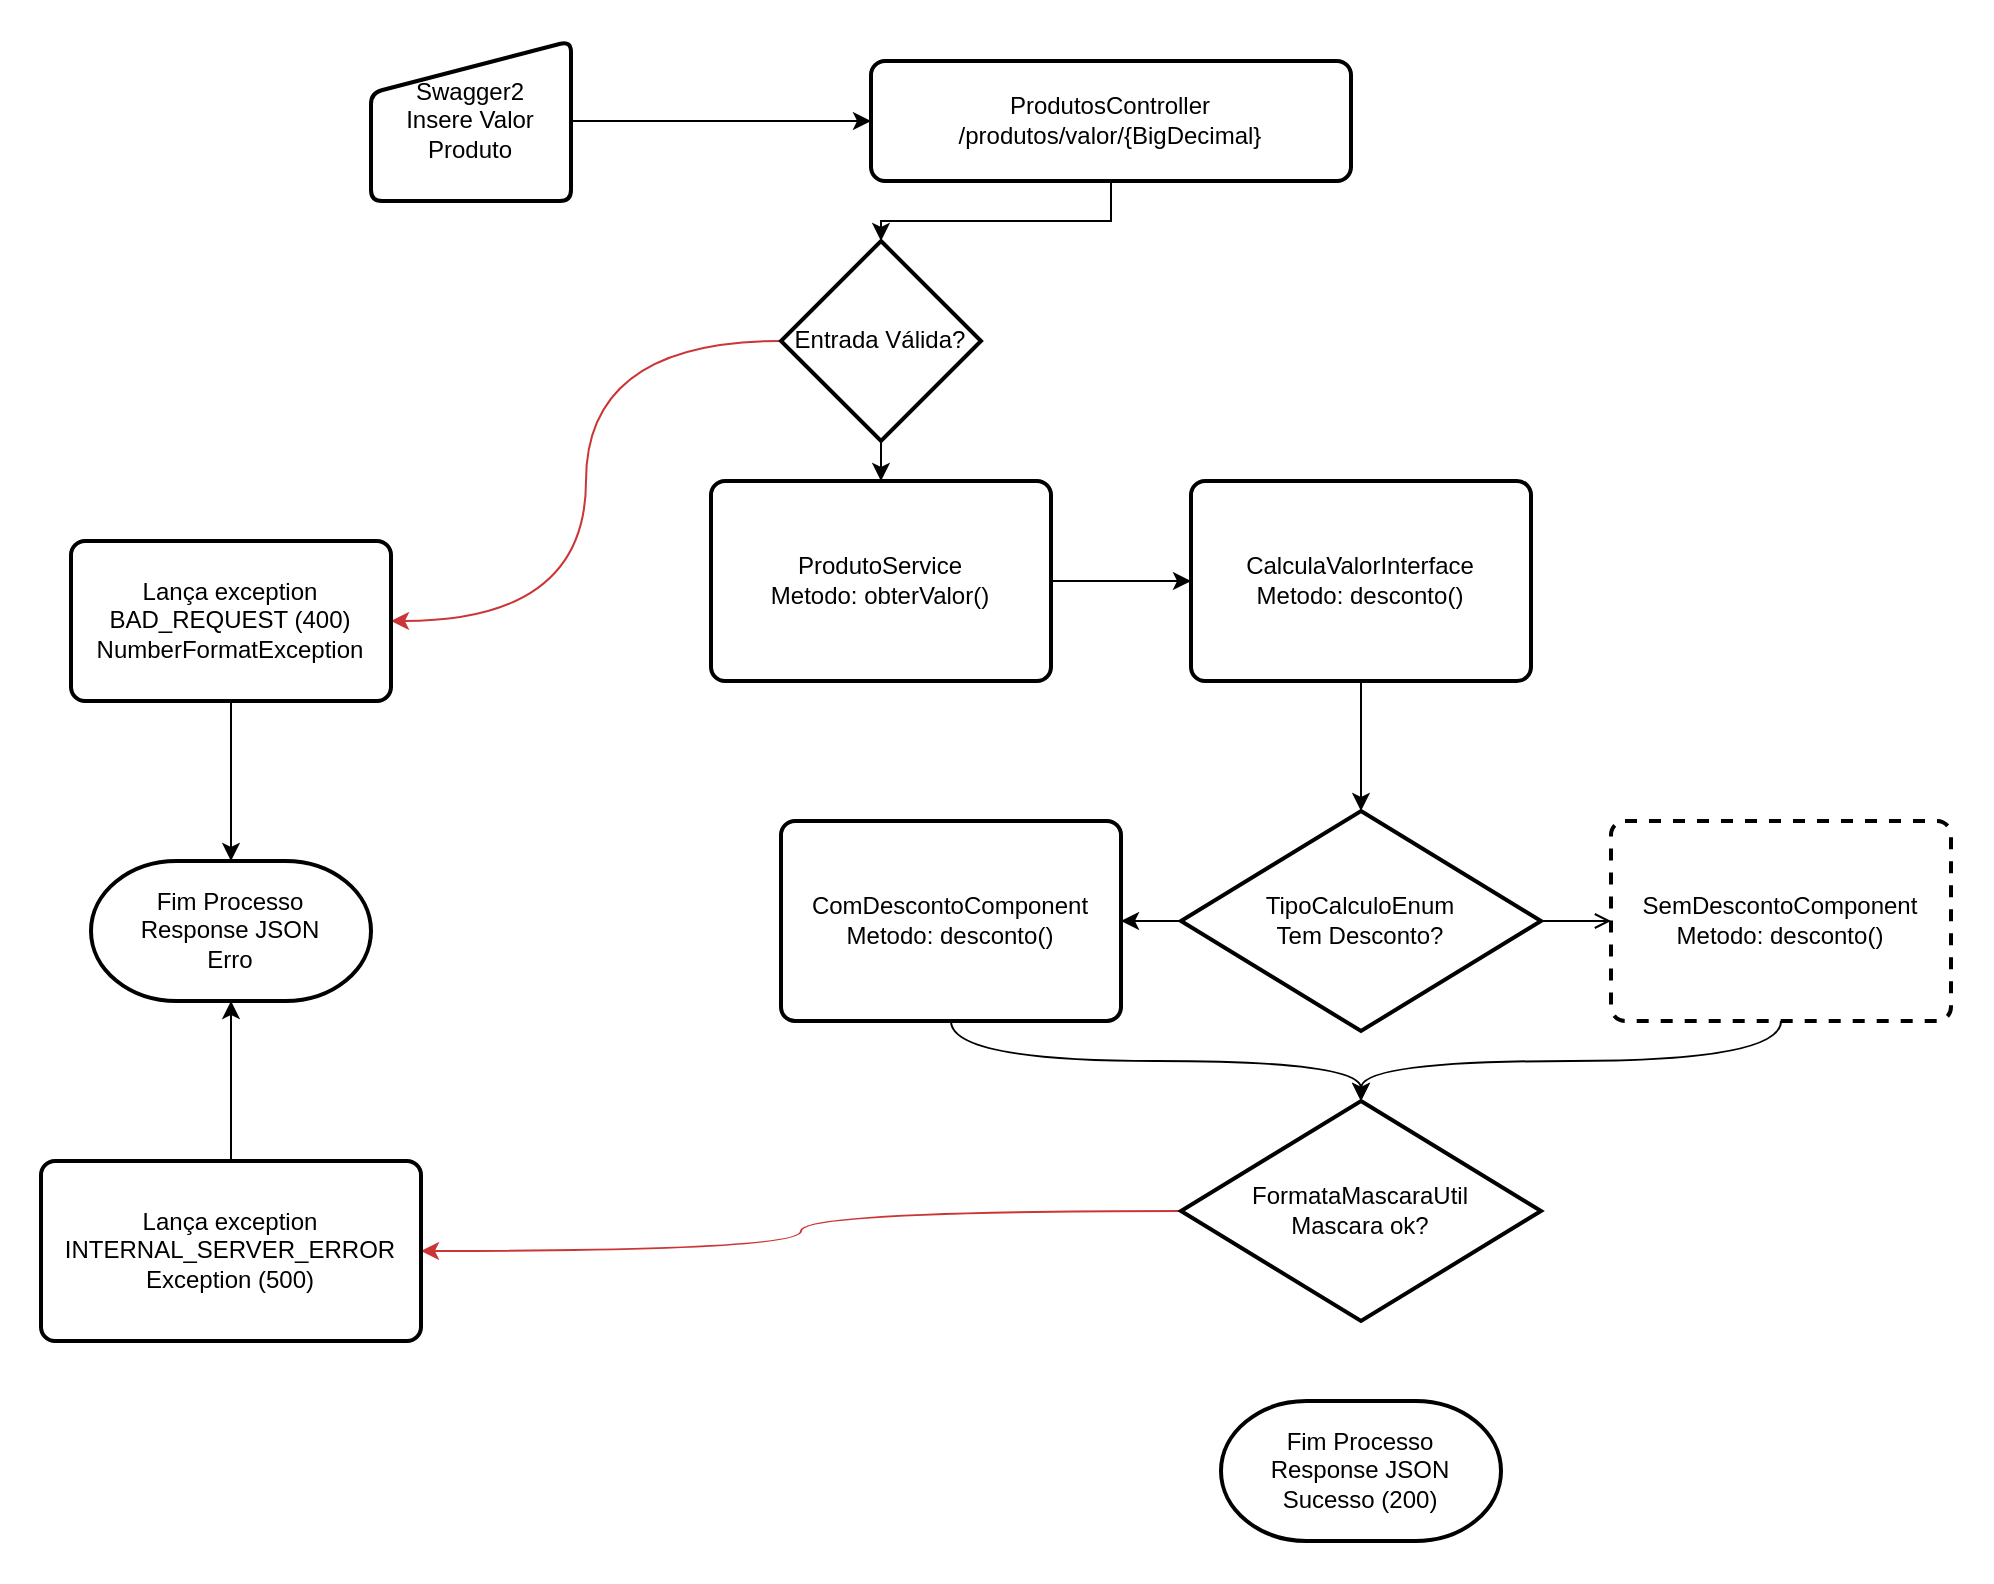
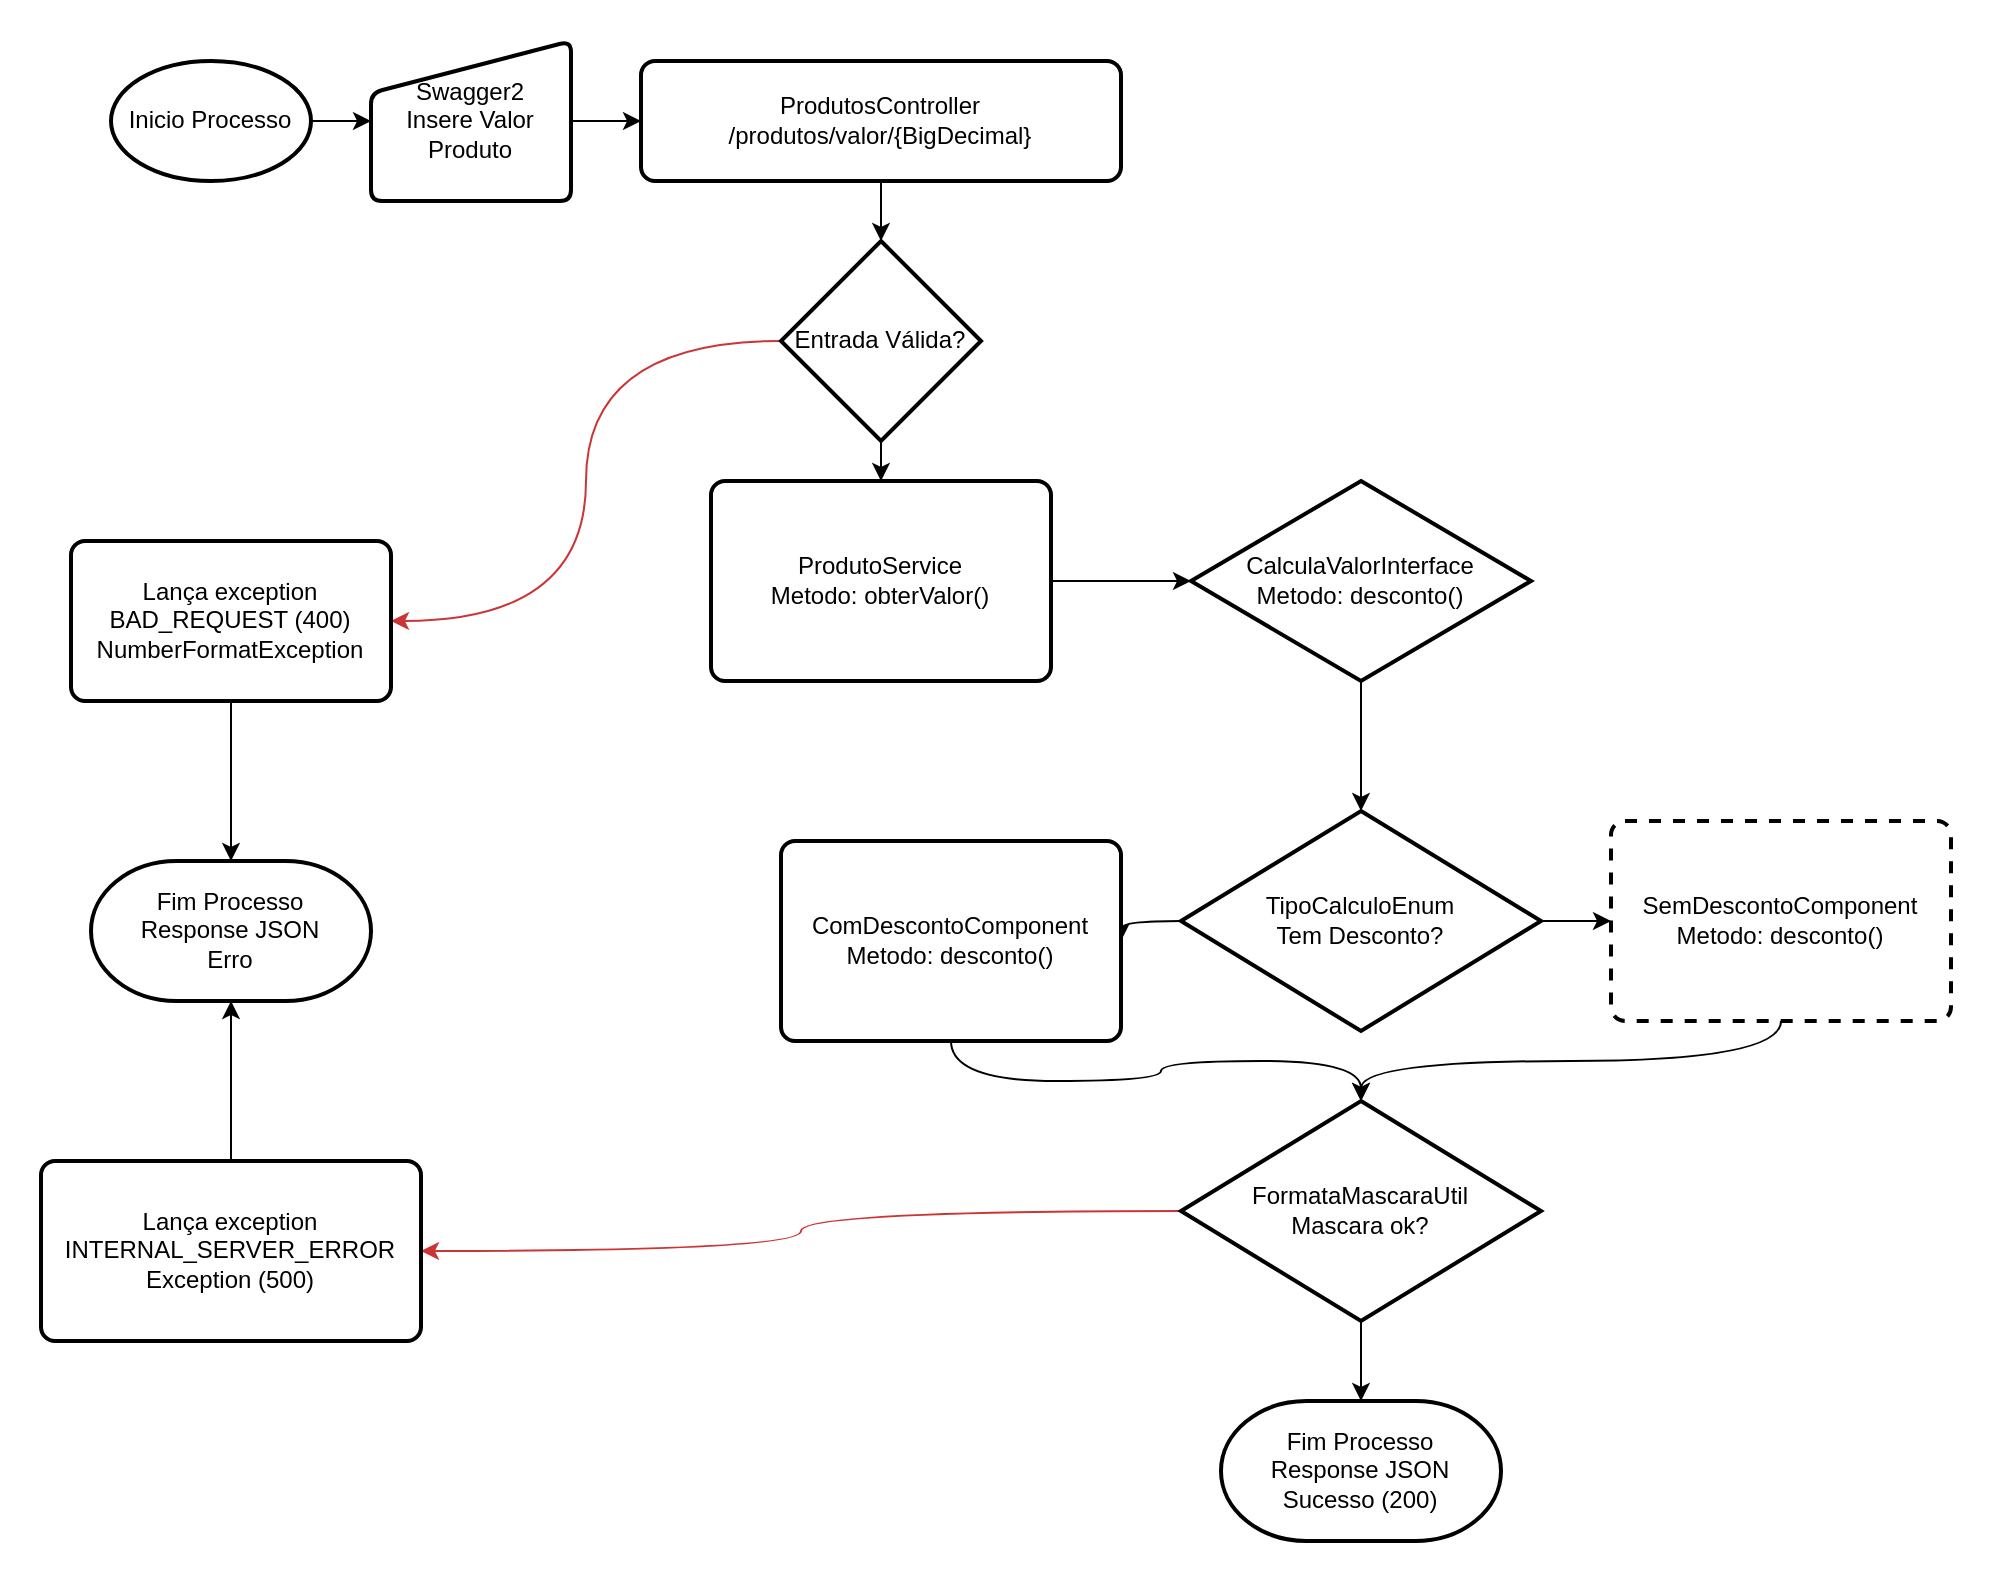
none -> (211, 121)
none -> (348, 121)
(1111, 121) -> (881, 121)
(1361, 581) -> (1361, 581)
(951, 921) -> (951, 941)
(1599, 921) -> (1596, 921)
none -> (1361, 1355)
